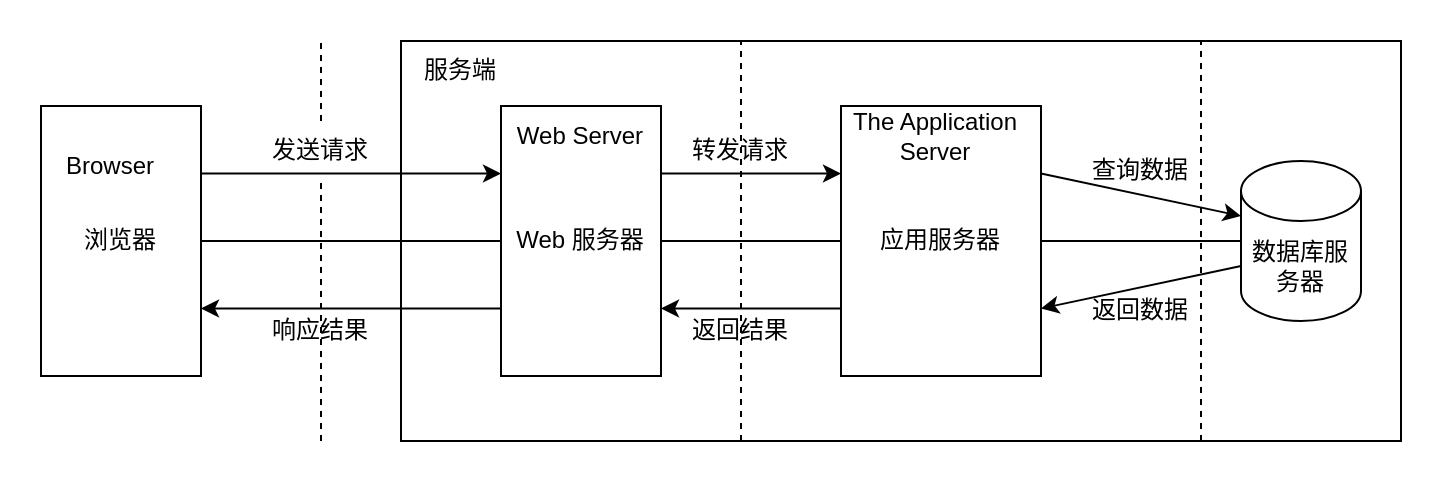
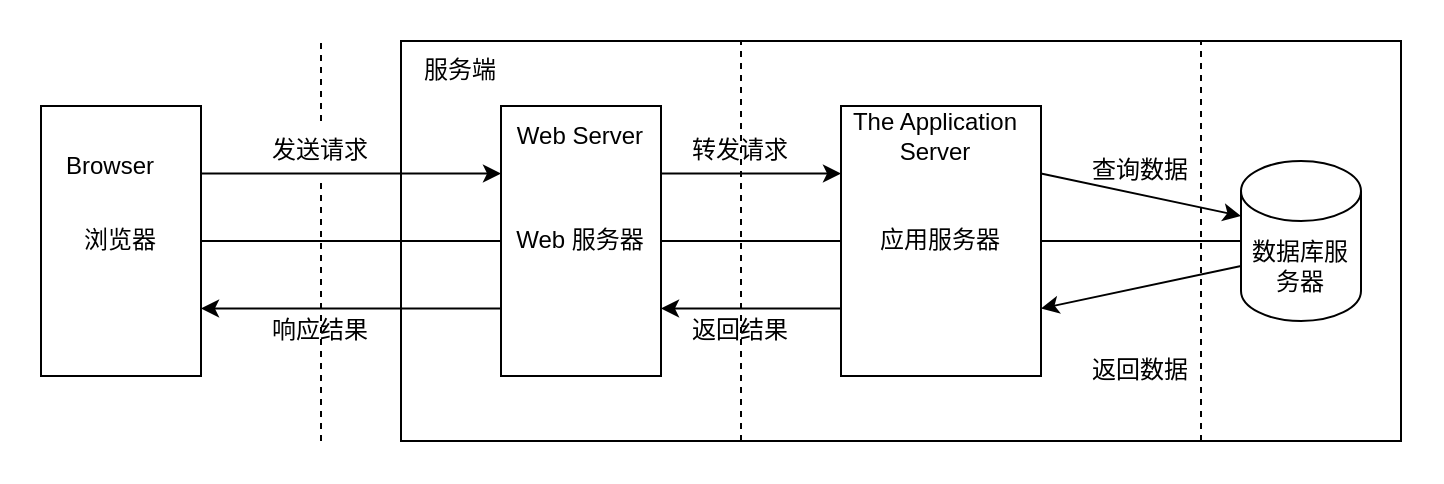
(1141, 311) -> (1141, 371)
